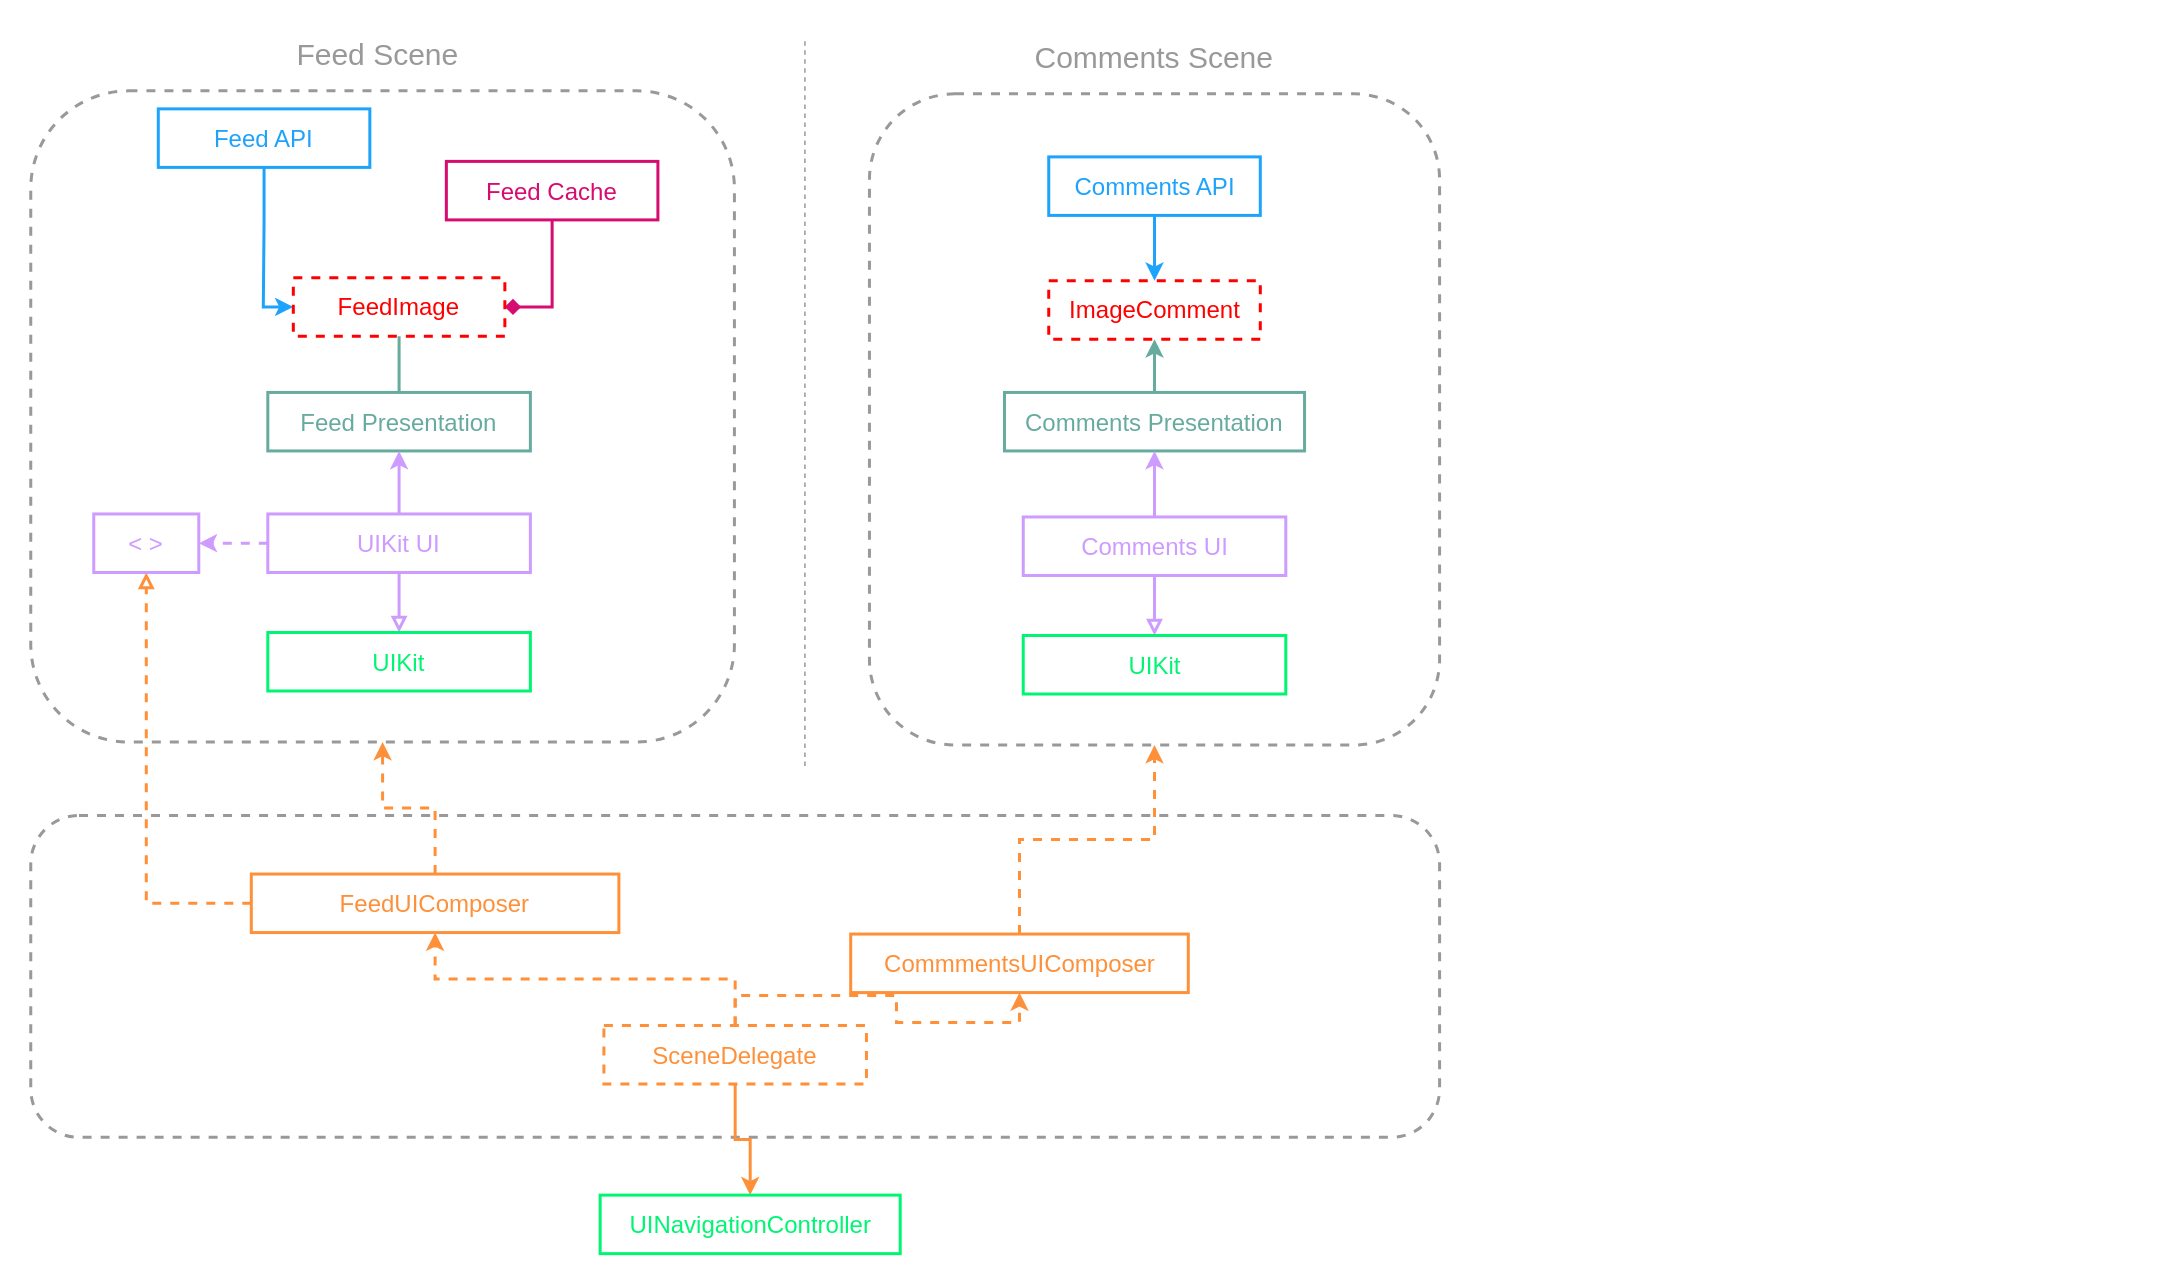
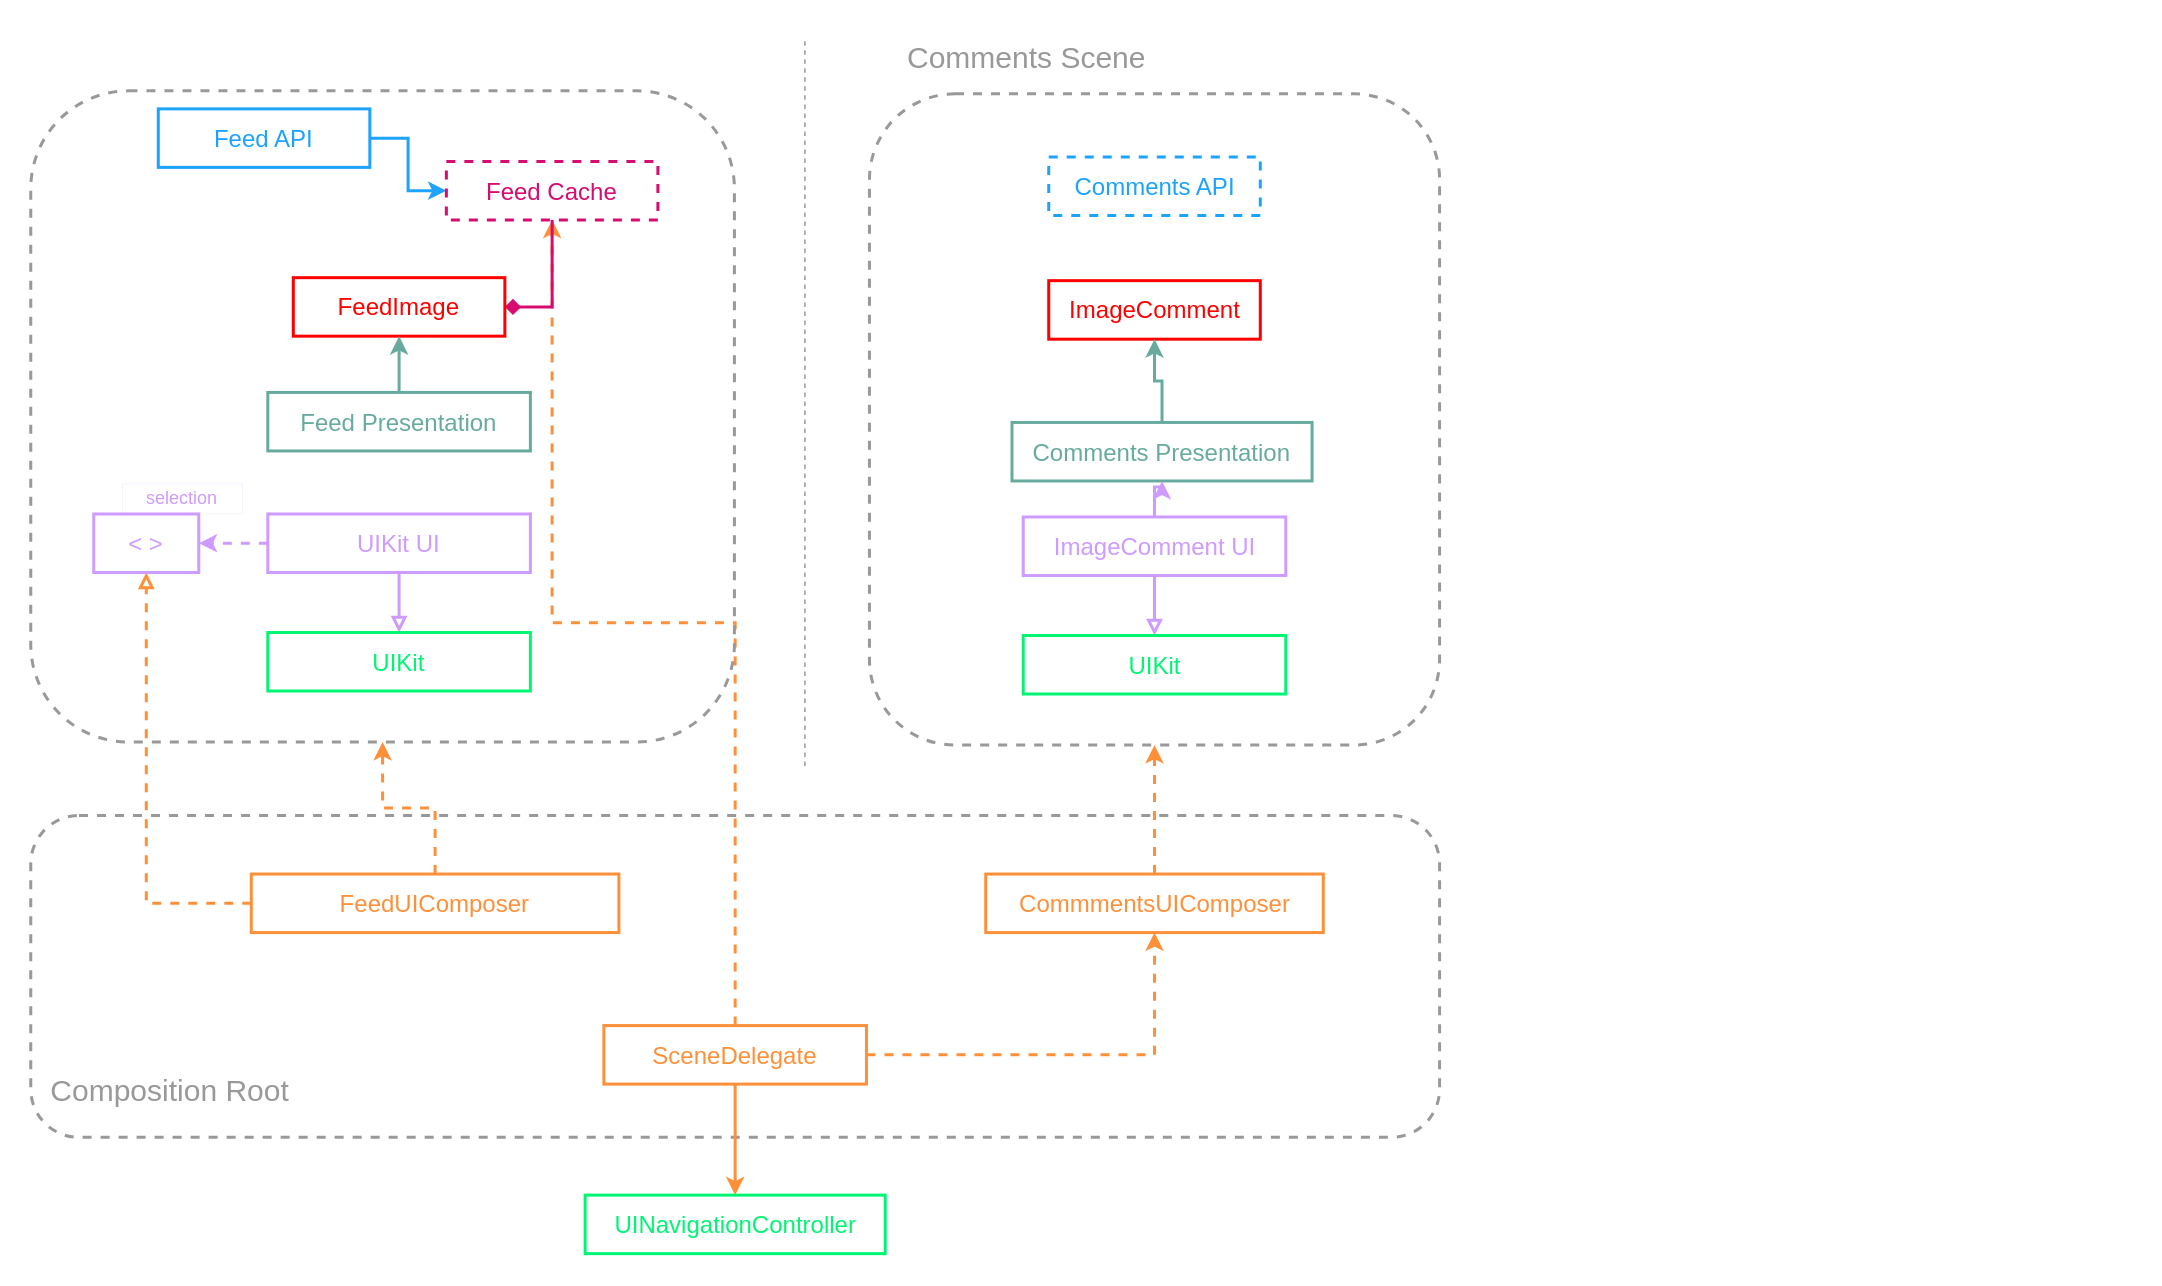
(378, 53) -> none
(1154, 56) -> (1027, 56)
(1154, 186) -> (1154, 186)
(552, 191) -> (552, 191)
(1154, 242) -> none
(264, 246) -> (408, 157)
(399, 307) -> (399, 307)
(1154, 310) -> (1154, 310)
(399, 344) -> (399, 350)
(1154, 422) -> (1162, 452)
(399, 488) -> none
none -> (182, 499)
(1155, 547) -> (1155, 547)
(1019, 963) -> (1154, 903)
(565, 979) -> (665, 623)
(735, 1055) -> (735, 1055)
none -> (170, 1090)
(750, 1224) -> (735, 1224)
